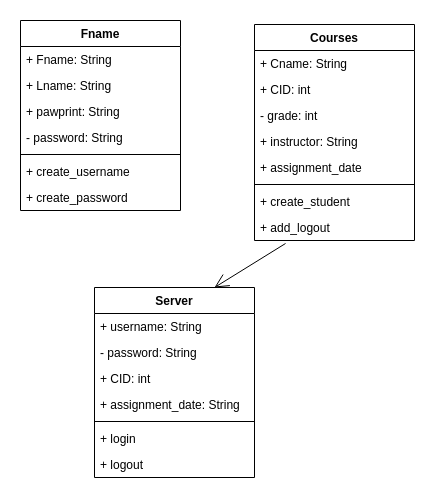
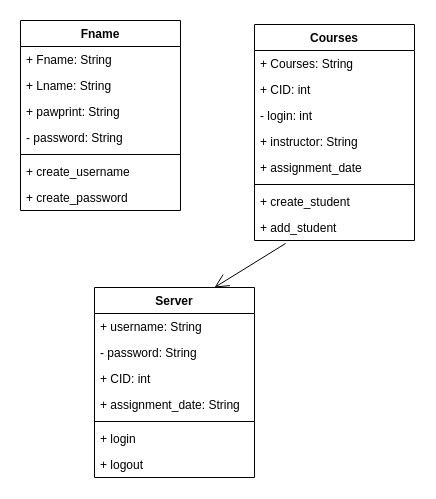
(304, 64) -> (311, 64)
(294, 116) -> (291, 116)
(297, 228) -> (302, 228)
